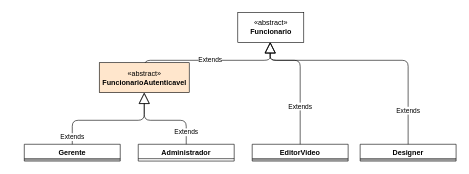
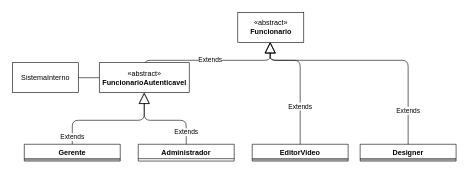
none -> (45, 78)
none -> (88, 78)
(144, 78) -> (144, 78)
